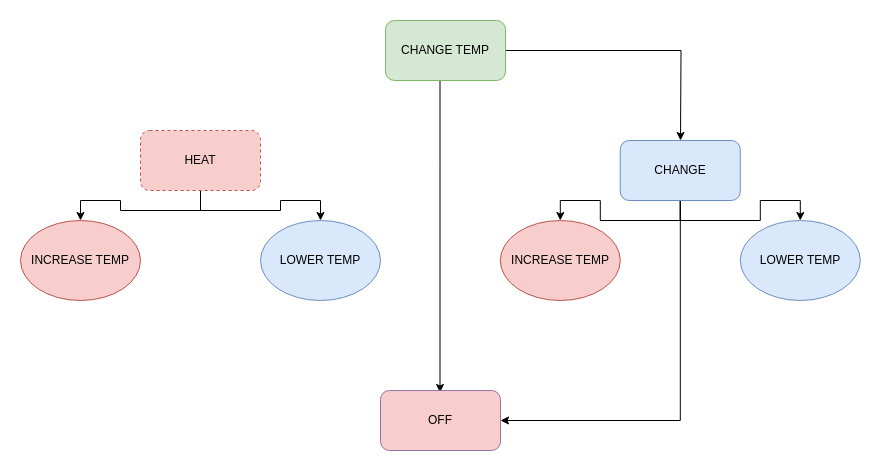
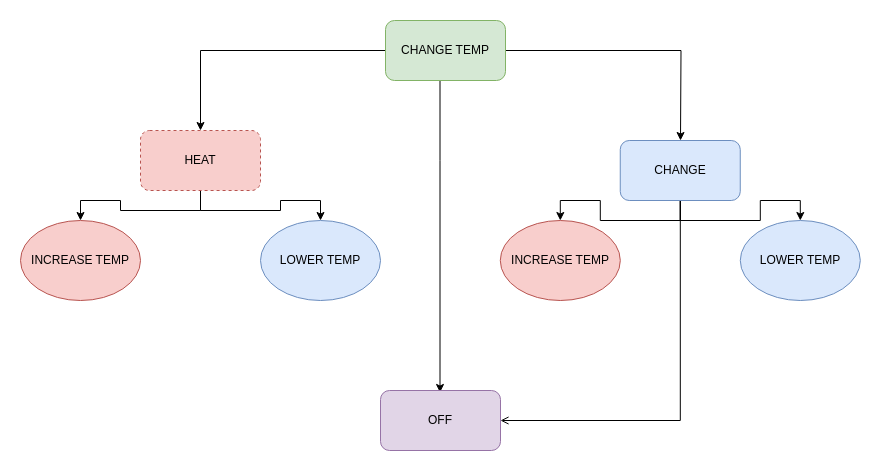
none -> (257, 51)
(441, 421) -> (441, 421)
(508, 421) -> (506, 421)
